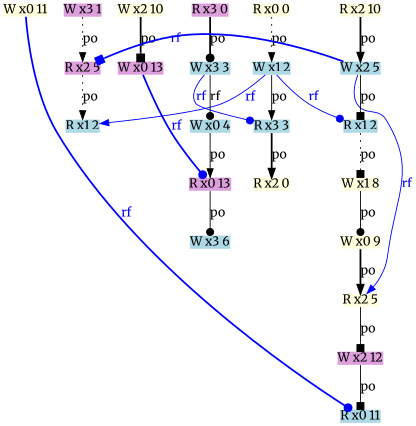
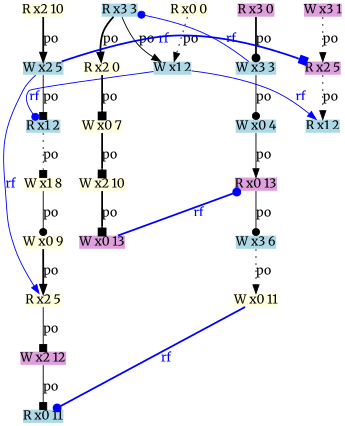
(272, 93) -> (131, 35)
(215, 97) -> (264, 97)
none -> (102, 126)
none -> (256, 267)
